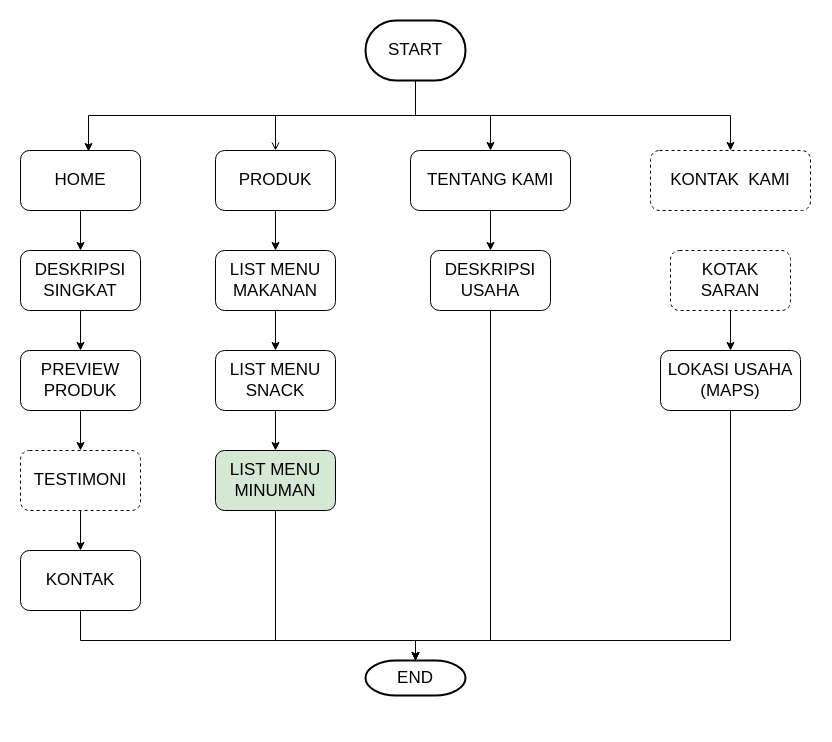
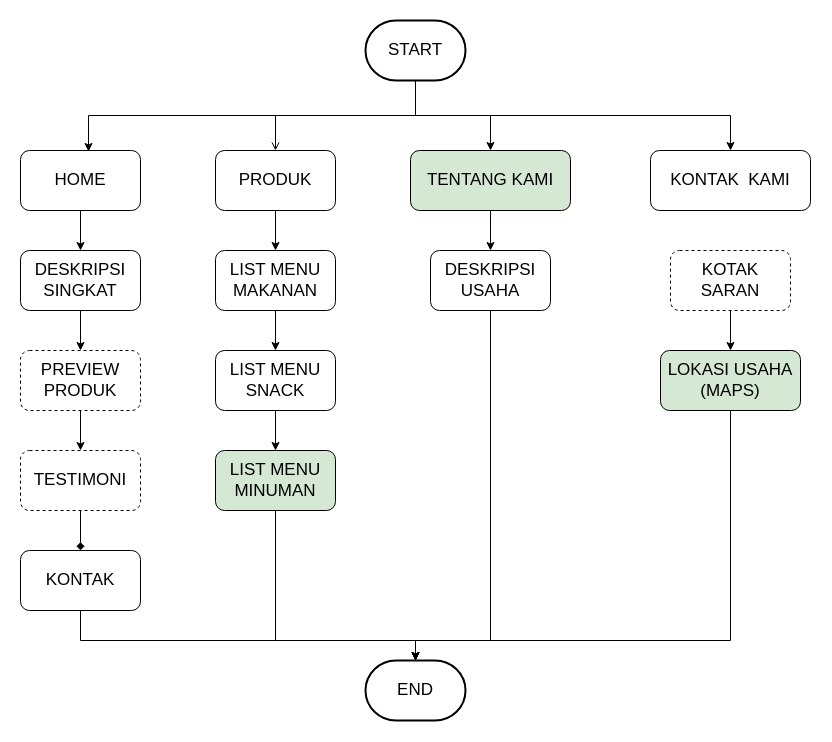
(491, 181) -> (491, 181)
(731, 181) -> (731, 181)
(81, 381) -> (81, 381)
(731, 381) -> (731, 381)
(81, 542) -> (81, 542)
(416, 678) -> (416, 691)
